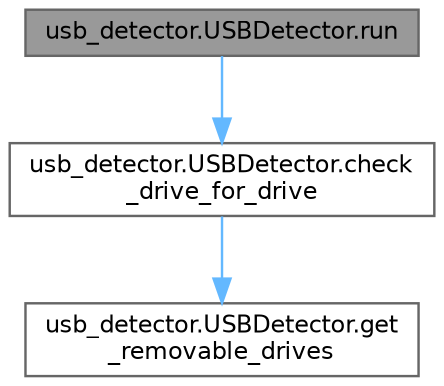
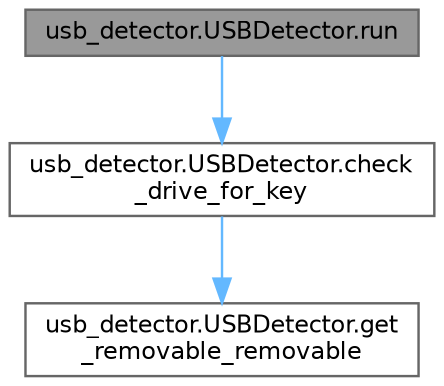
(222, 180) -> (222, 180)
(222, 340) -> (222, 340)
